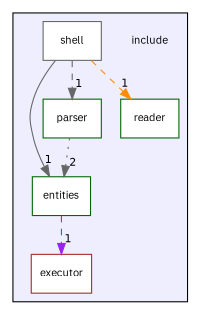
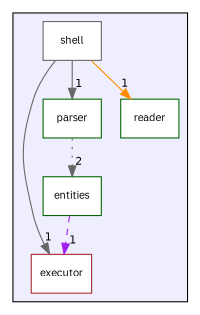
(150, 41) -> none
(72, 74) -> (72, 74)
(107, 76) -> (107, 76)
(30, 112) -> (23, 150)
